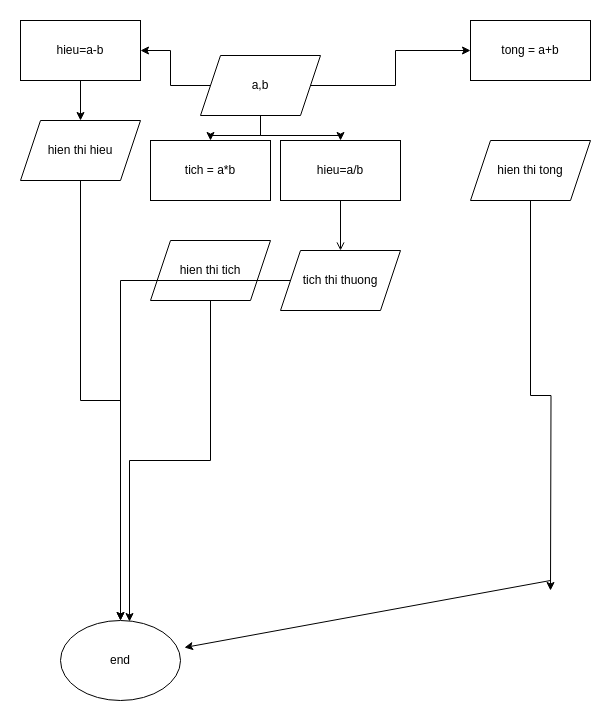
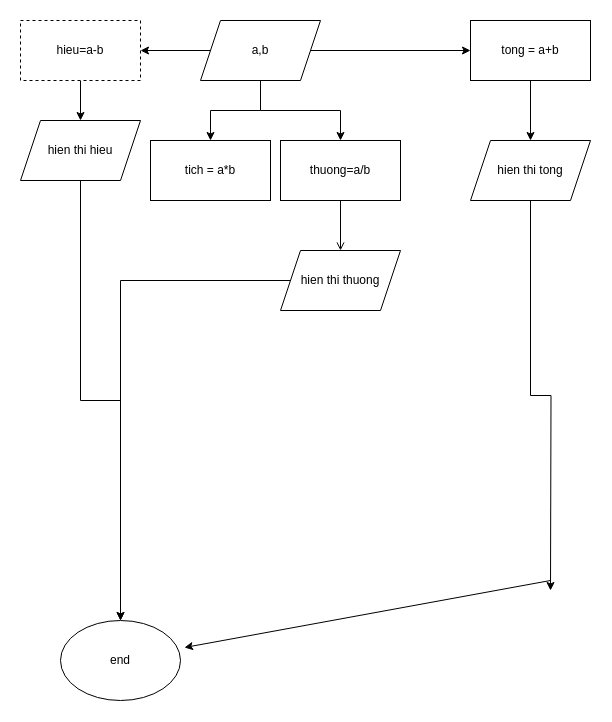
(81, 51) -> (81, 51)
(261, 86) -> (261, 51)
none -> (531, 107)
(341, 171) -> (341, 171)
(211, 271) -> none
(341, 281) -> (341, 281)
(174, 461) -> none
